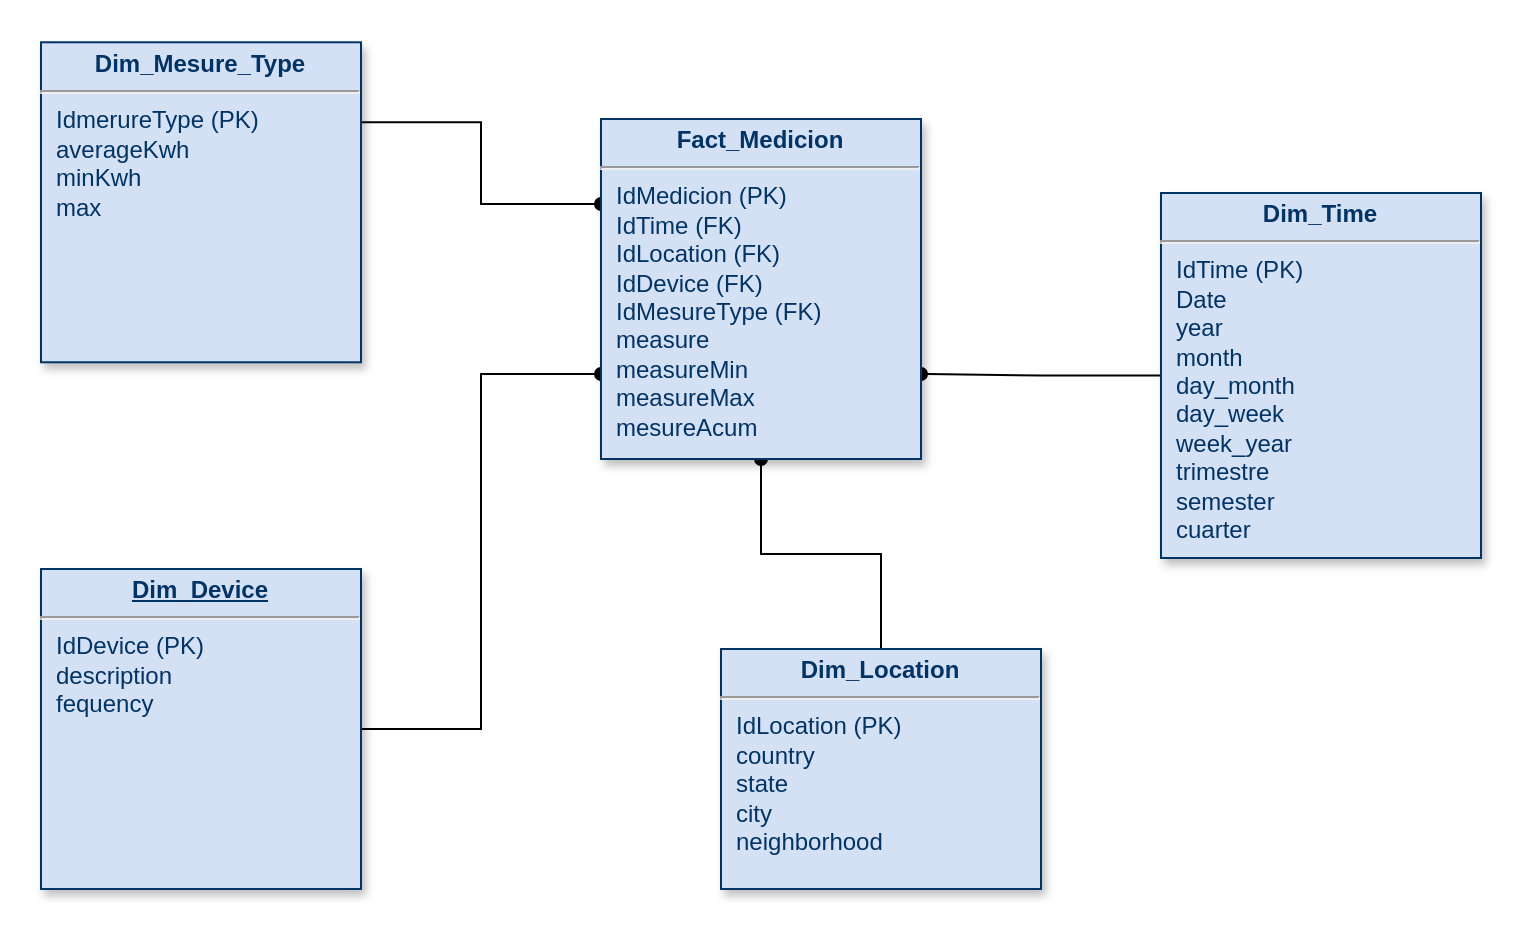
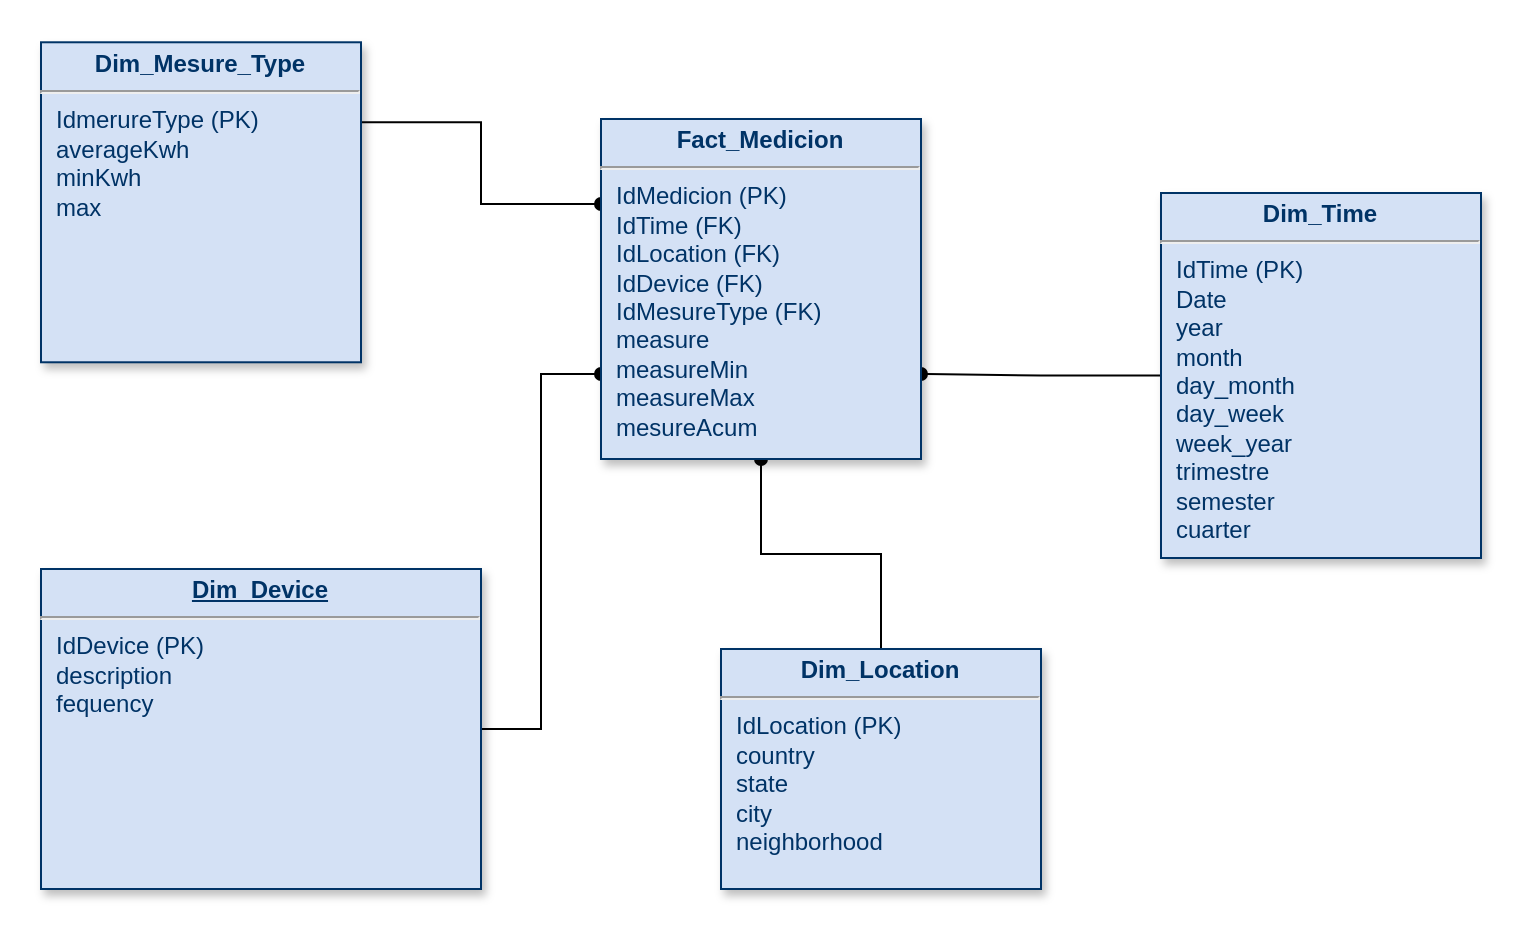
(201, 729) -> (261, 729)
